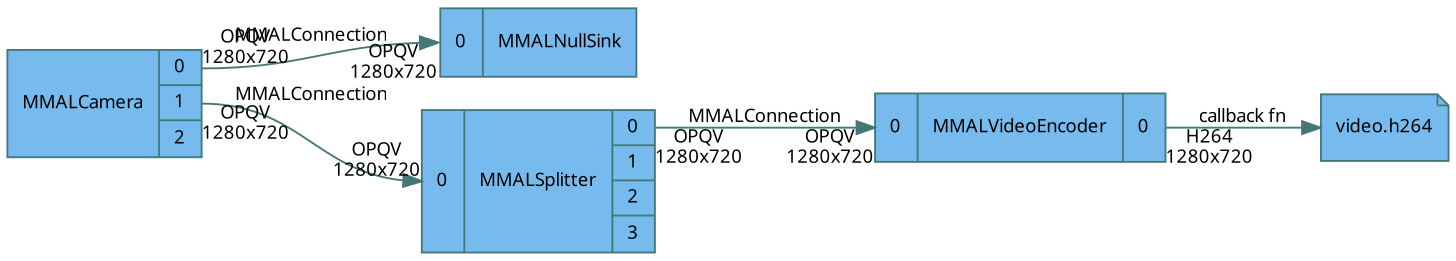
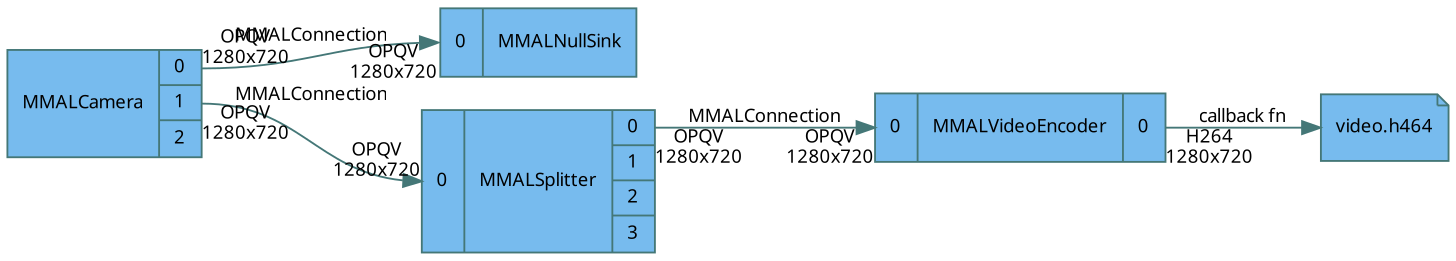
(1385, 128) -> (1385, 128)
